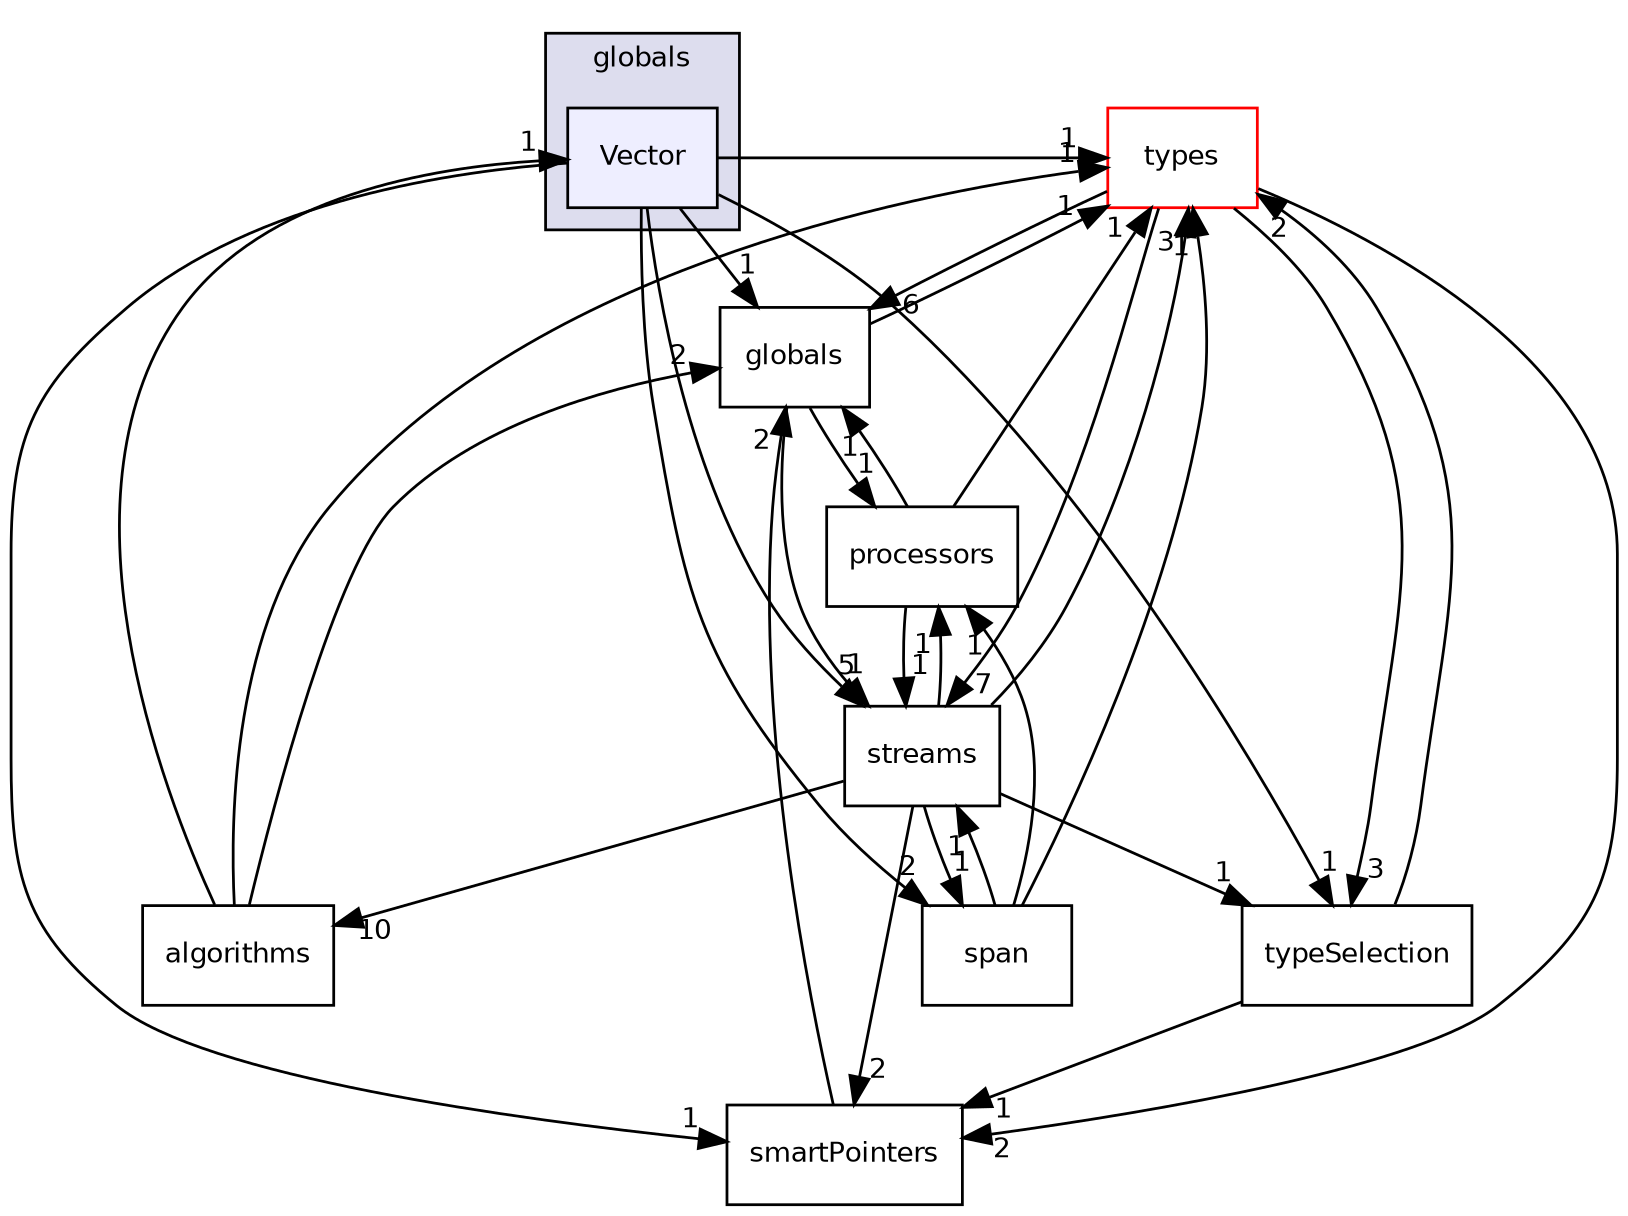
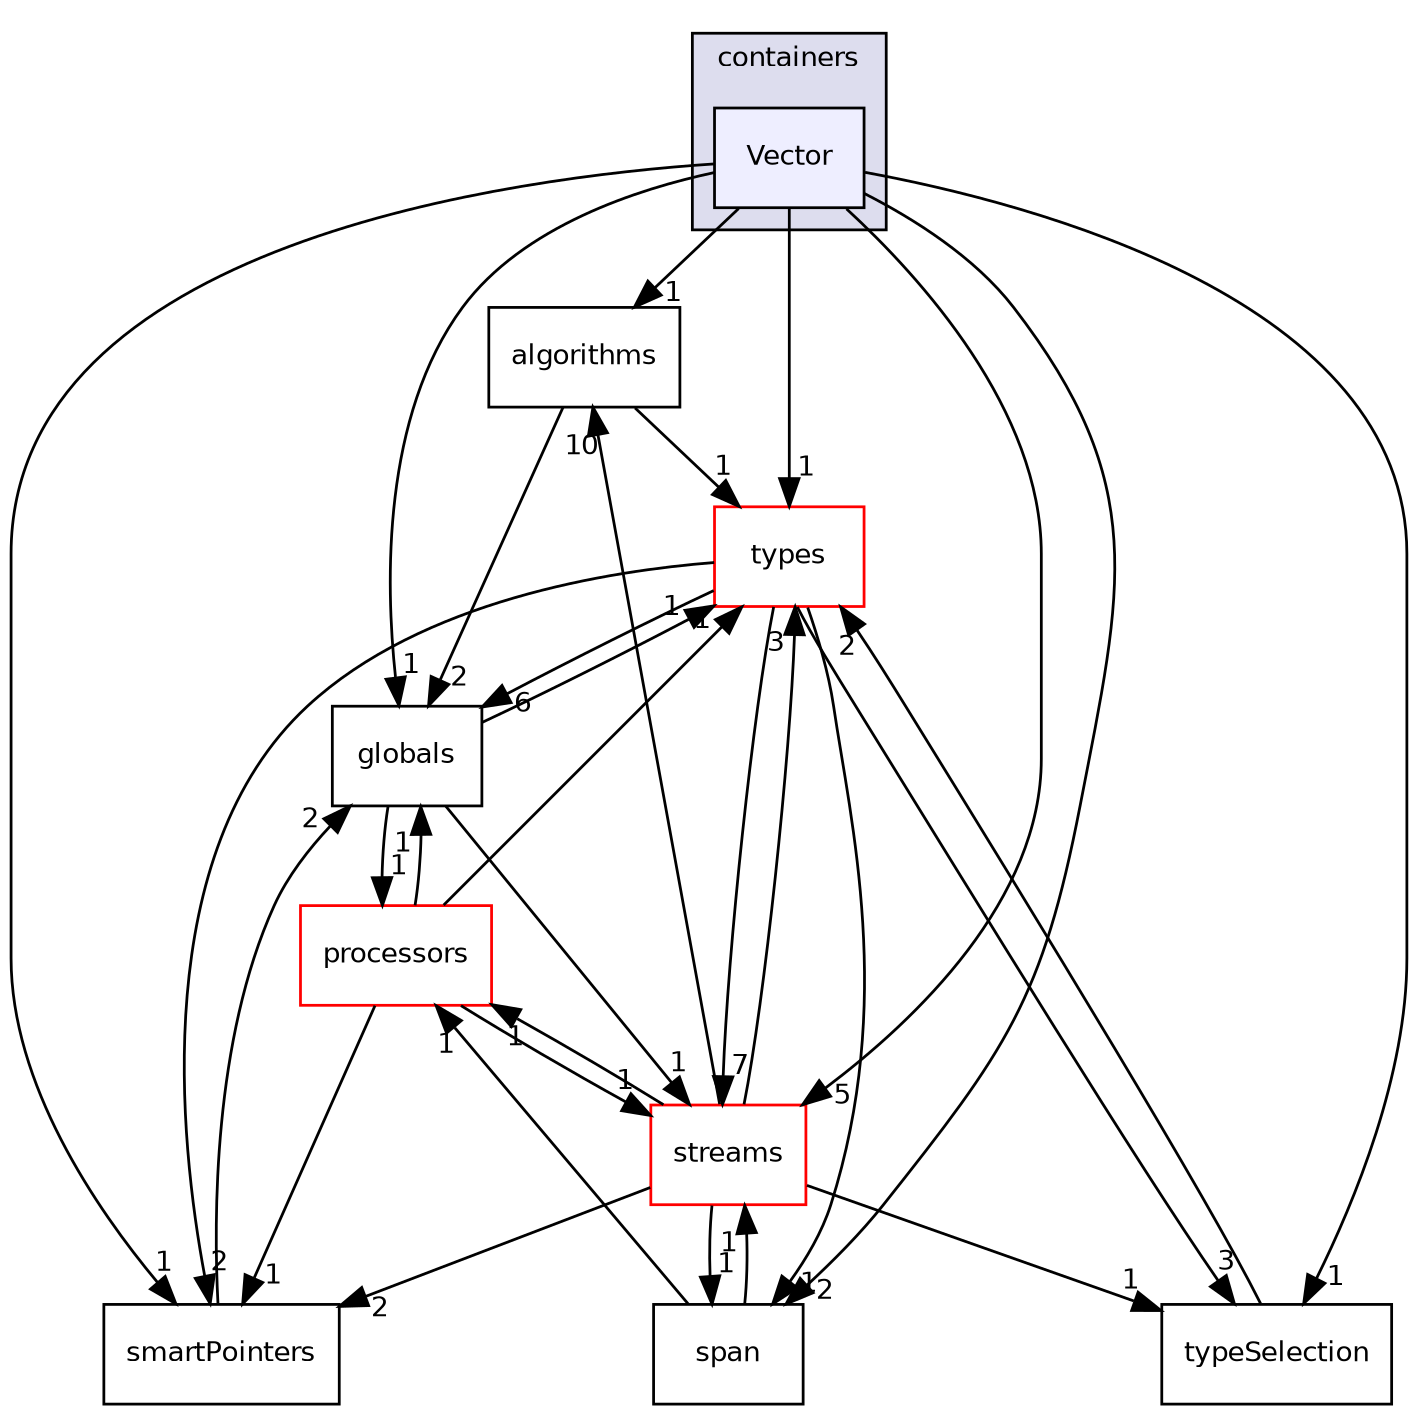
(643, 60) -> (789, 60)
(136, 410) -> (697, 248)
(922, 557) -> (396, 955)
(1158, 582) -> (863, 949)
(922, 756) -> (728, 1155)
(1116, 1050) -> (315, 1142)
